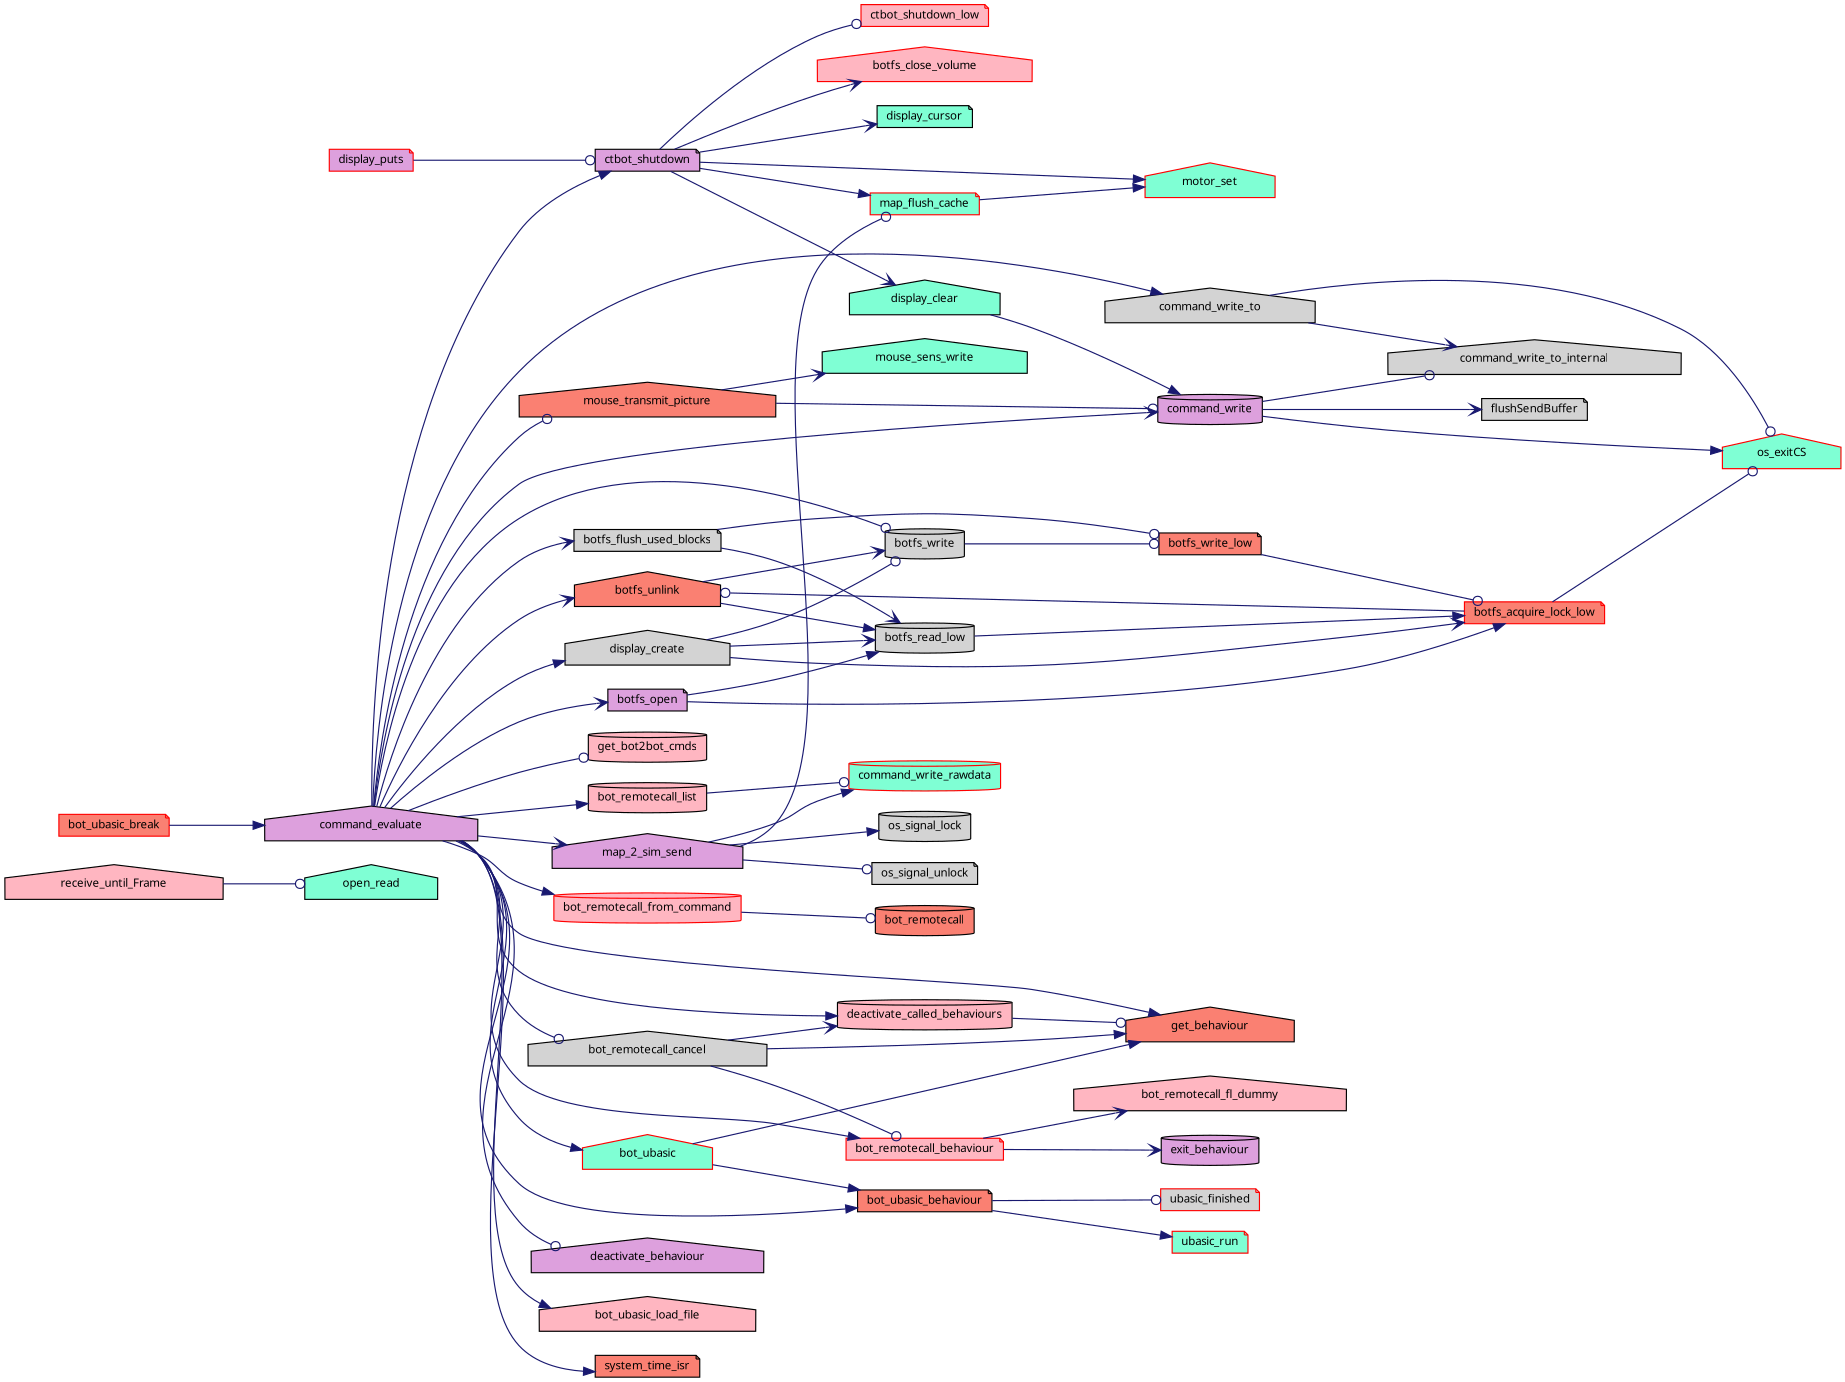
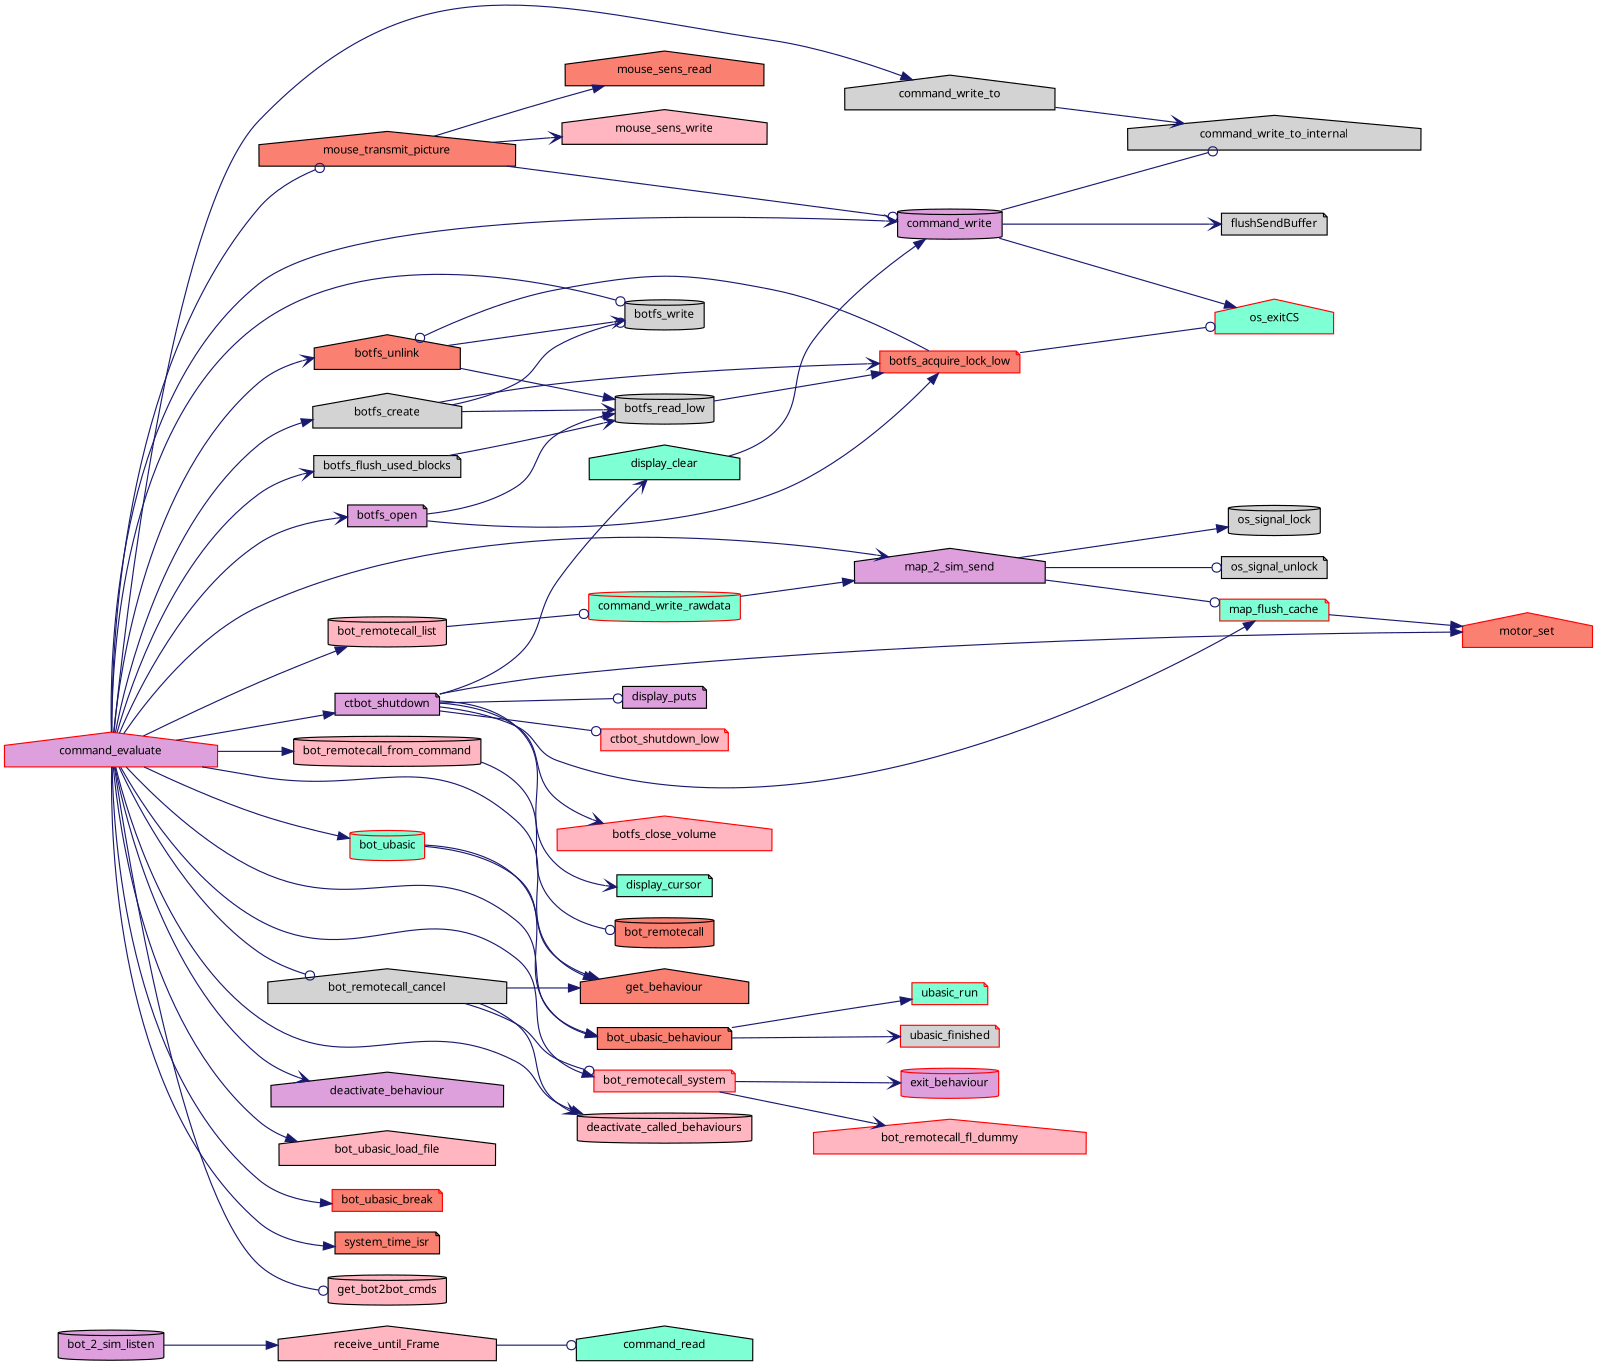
none -> (665, 70)
(371, 160) -> (665, 697)
(499, 160) -> (526, 701)
(1210, 182) -> (1528, 632)
(1544, 288) -> none
(925, 358) -> (665, 129)
(1210, 544) -> none
(647, 650) -> (387, 412)
(787, 818) -> (792, 589)
(211, 825) -> (152, 1008)
(371, 825) -> (111, 751)
(371, 884) -> (665, 1345)
(647, 908) -> (387, 751)
(1064, 1020) -> none
(496, 1047) -> (174, 943)
(1210, 1095) -> (950, 1138)
(925, 1149) -> (665, 1081)
(1210, 1150) -> (950, 1083)
(647, 1154) -> (387, 845)
(1072, 1200) -> (810, 1037)
none -> (111, 1345)
